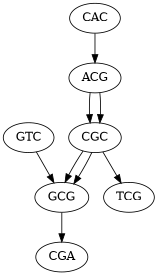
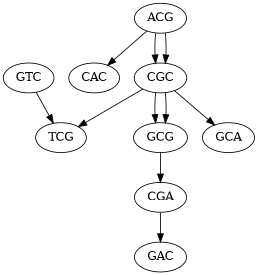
(95, 44) -> (130, 45)
none -> (228, 138)
(43, 164) -> (43, 104)
none -> (160, 257)
